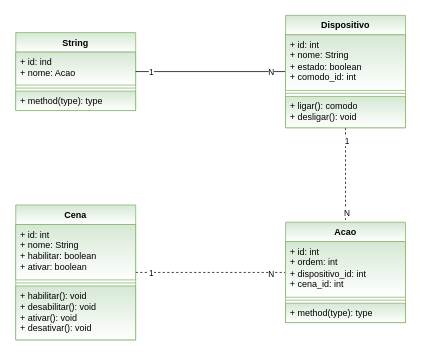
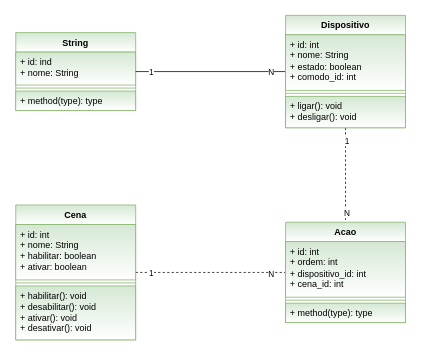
(47, 68) -> (50, 68)
(328, 112) -> (328, 112)
